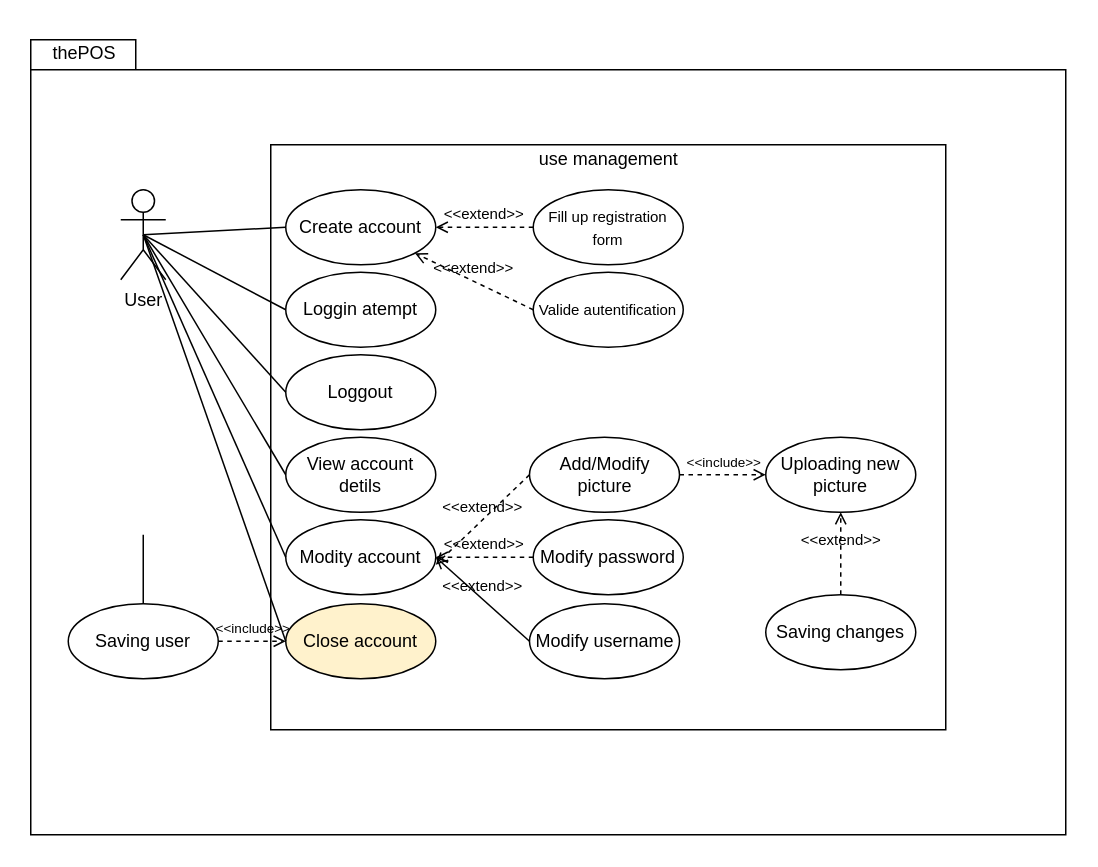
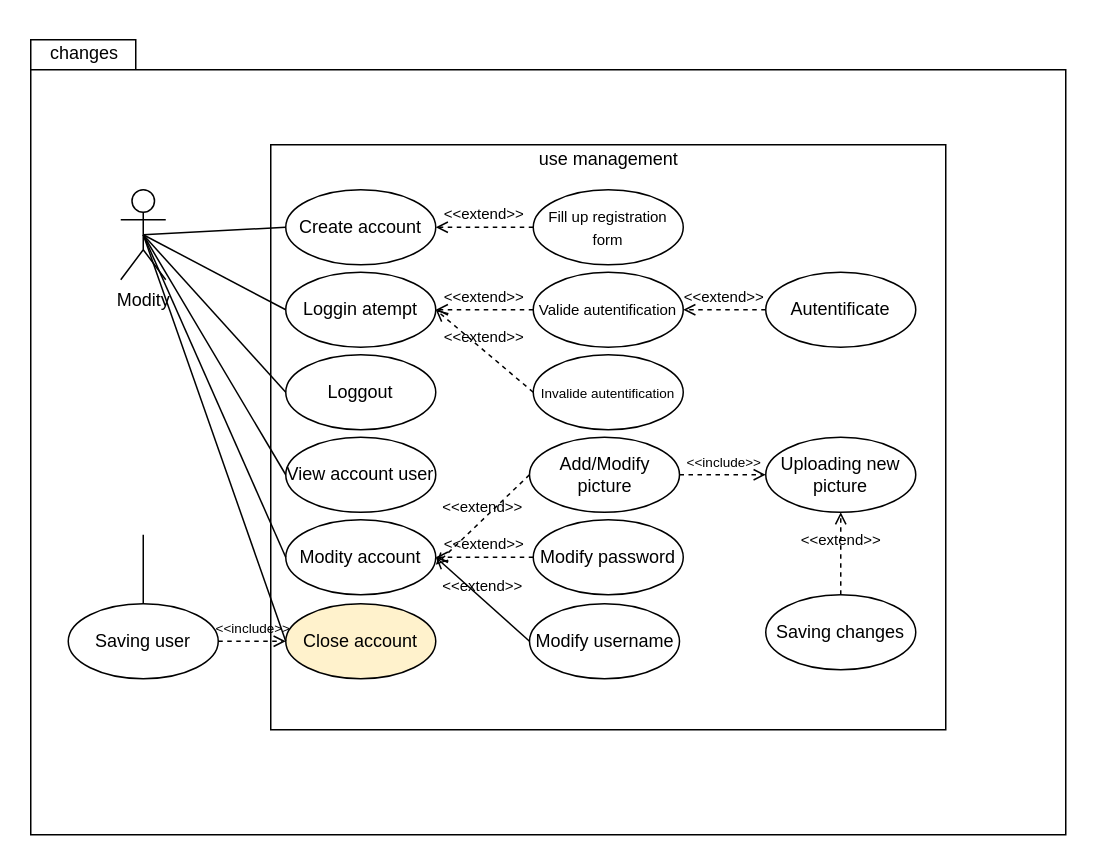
(85, 53) -> (85, 53)
(476, 282) -> (487, 310)
(144, 301) -> (144, 301)
none -> (727, 310)
none -> (841, 310)
none -> (486, 352)
none -> (608, 392)
(361, 475) -> (361, 475)
